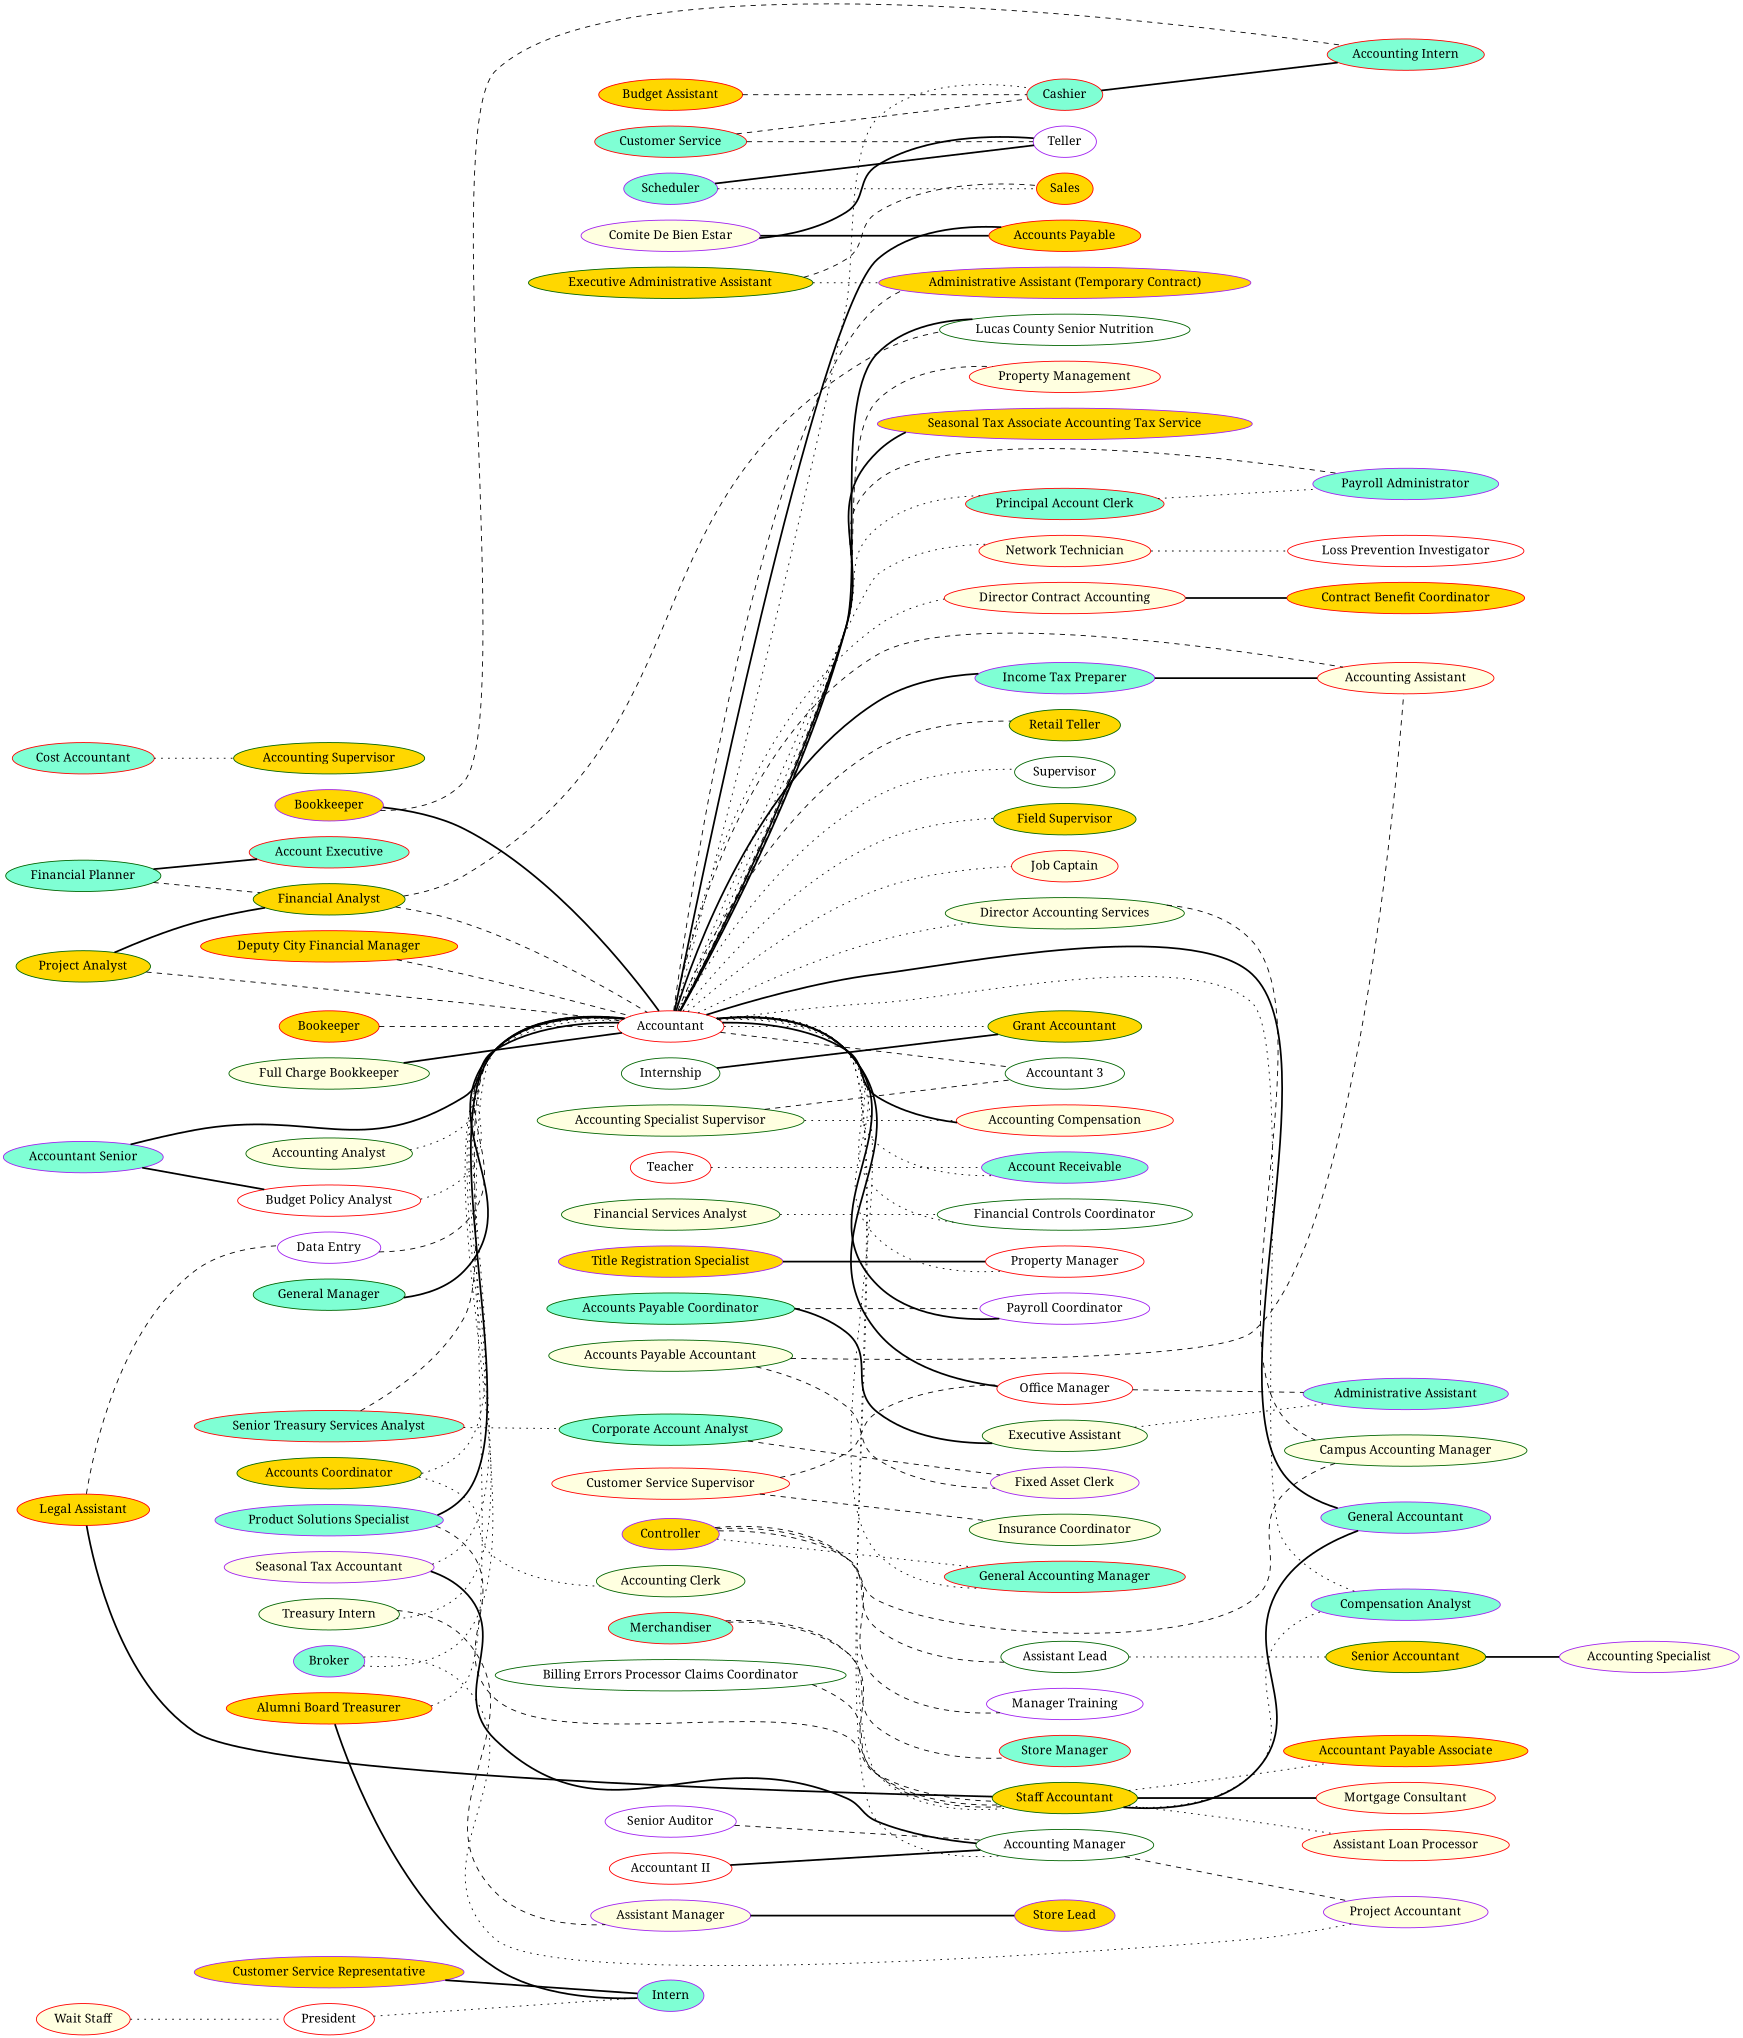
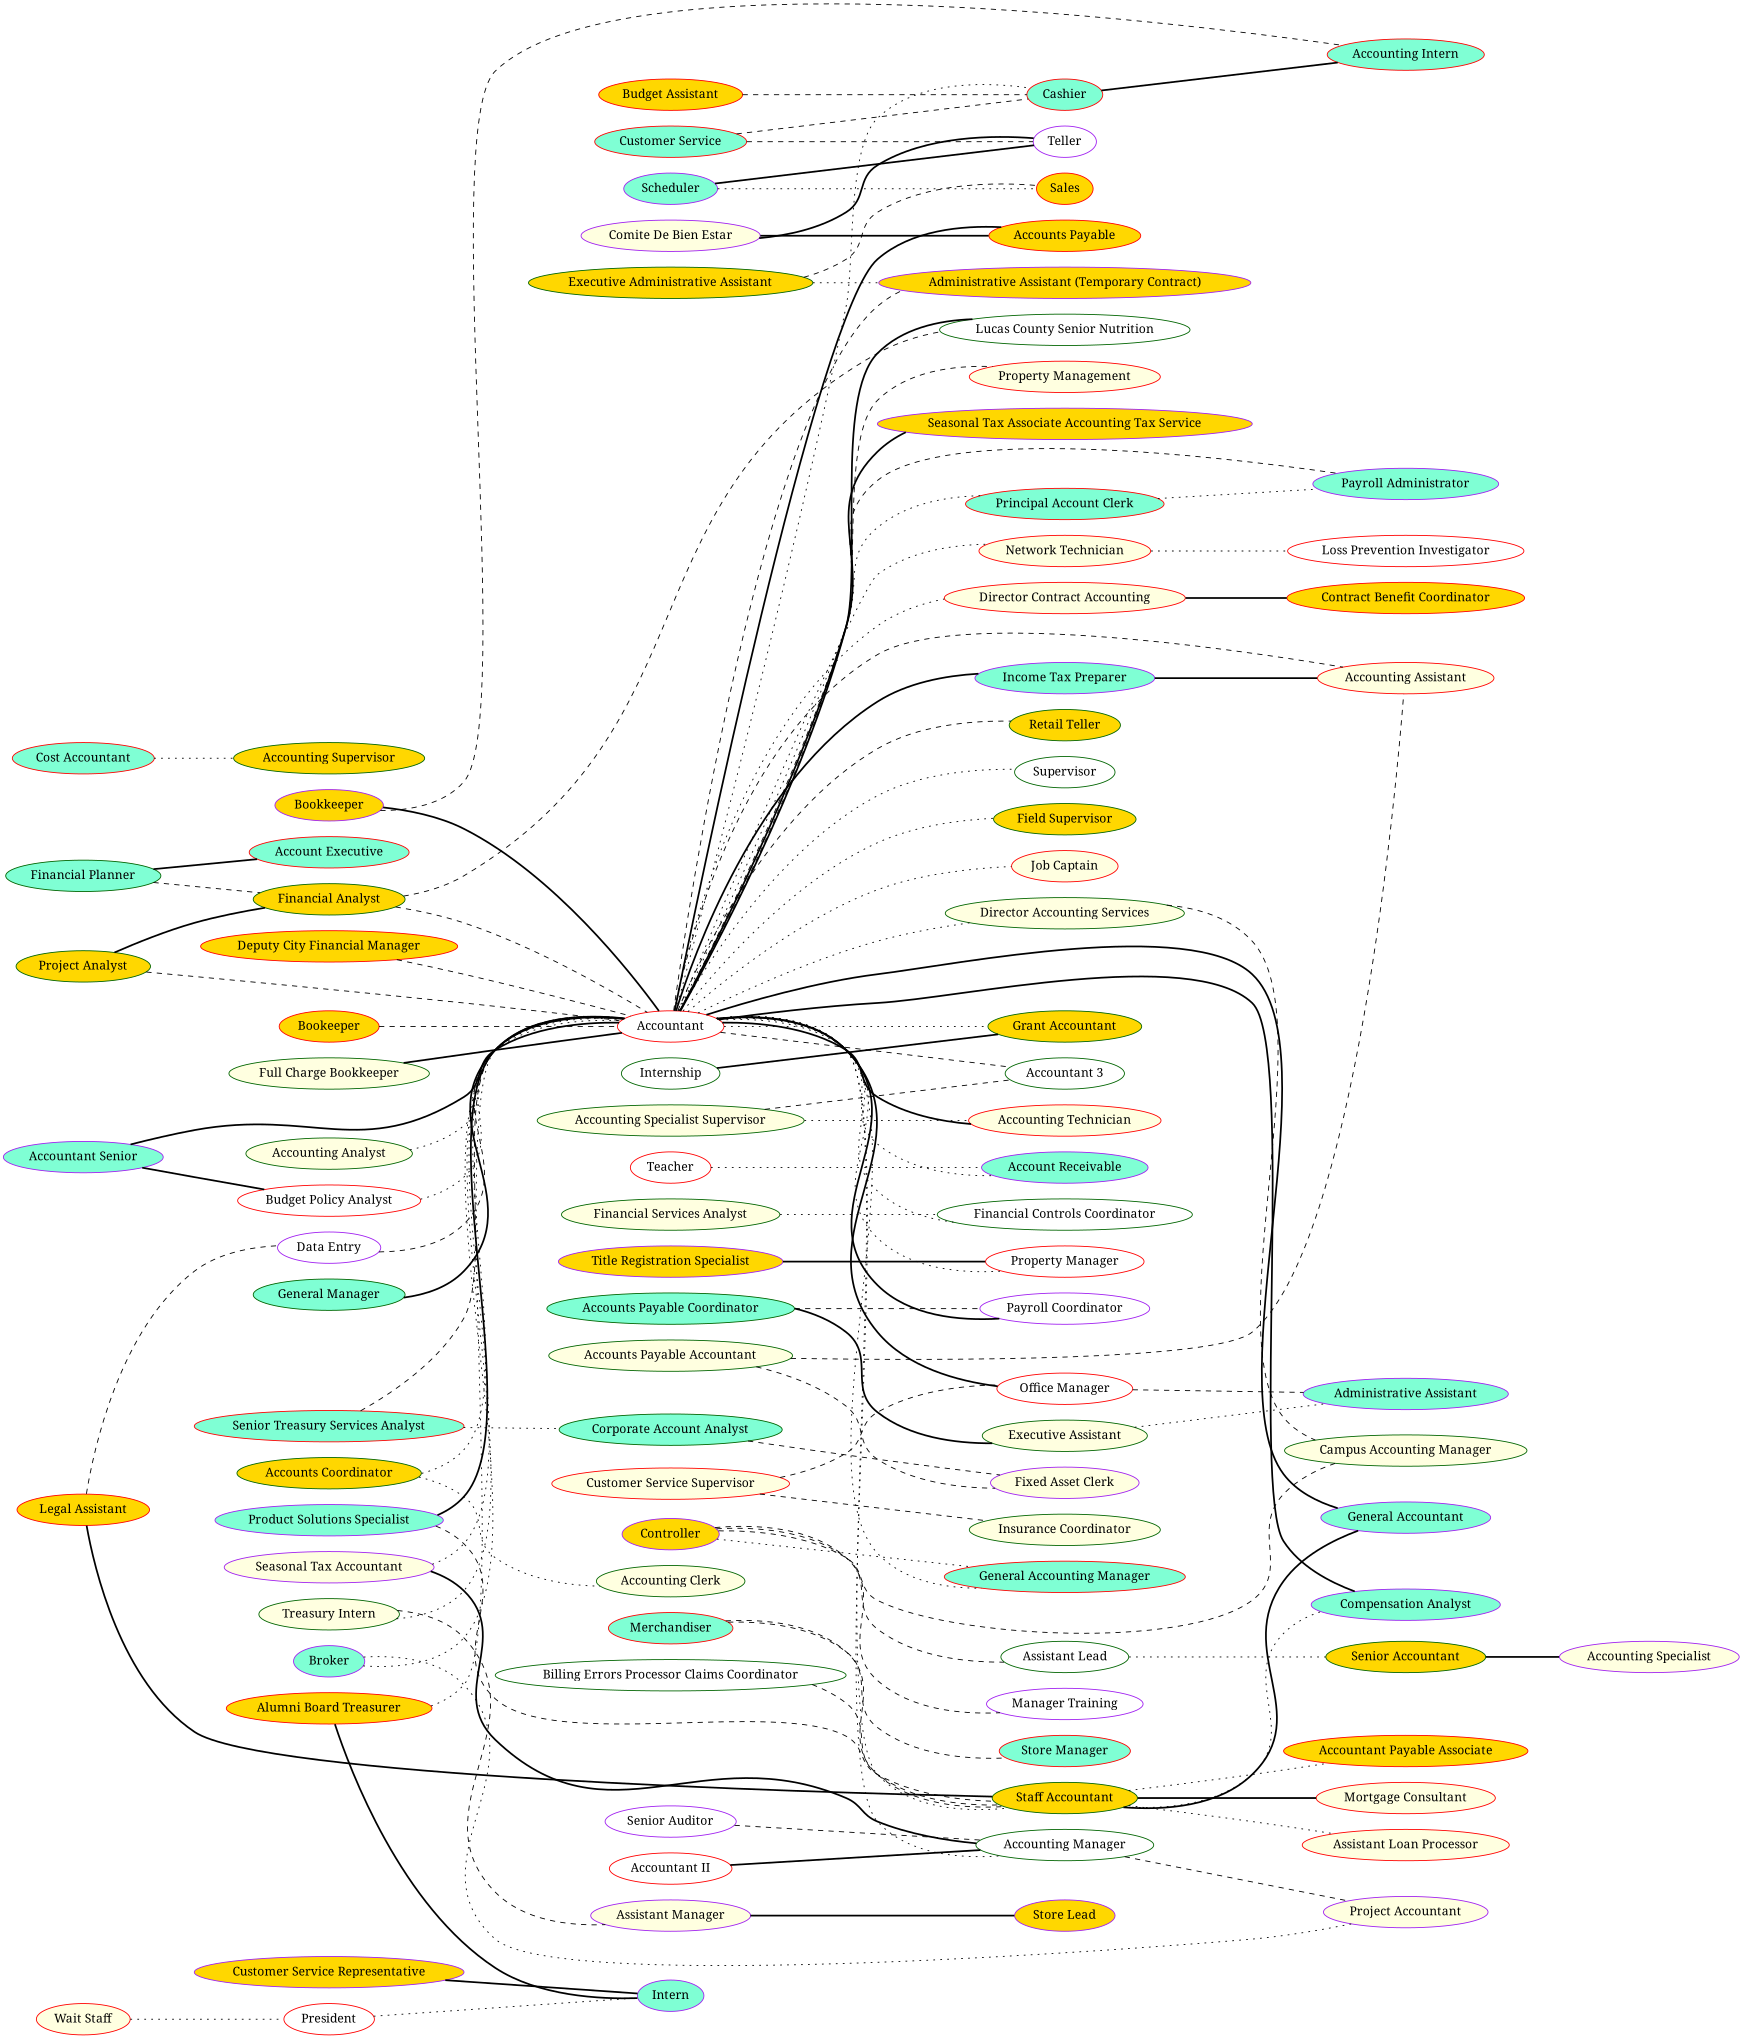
(1266, 1046) -> (1266, 1046)
(1065, 1121) -> (1065, 1121)
